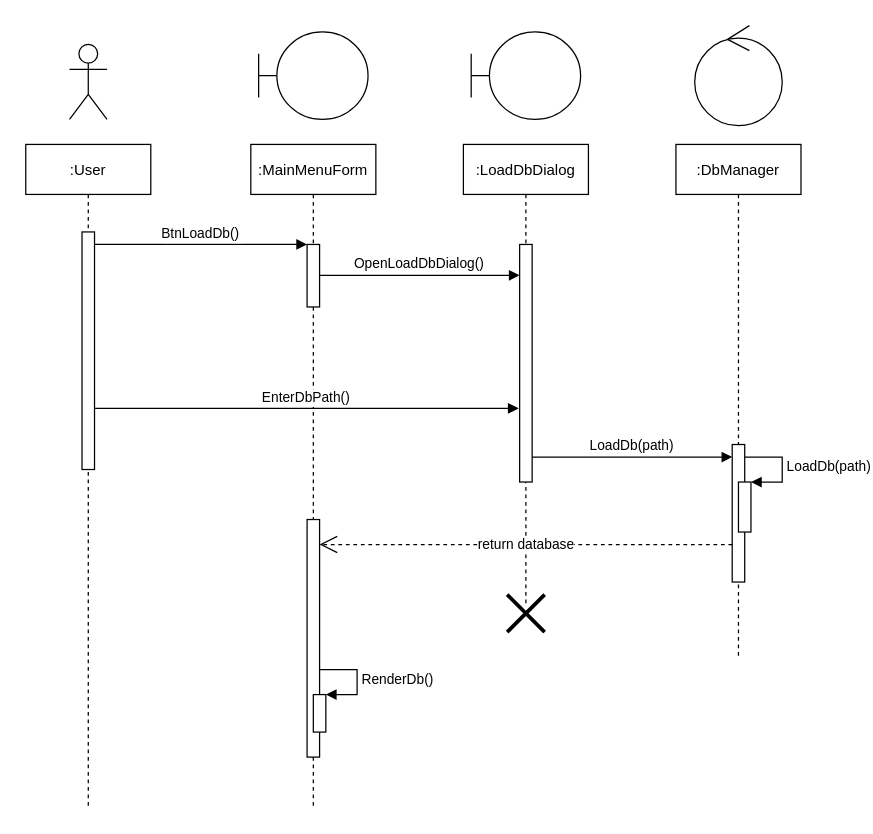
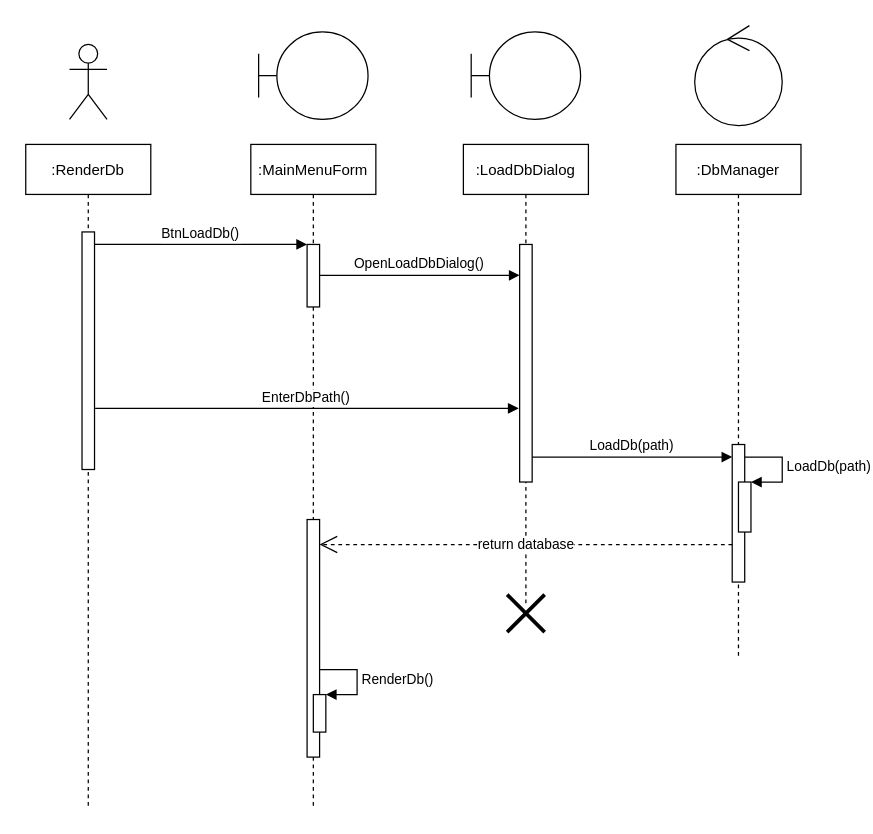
(88, 170) -> (88, 170)
